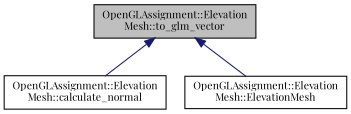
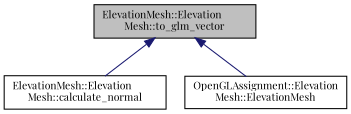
(175, 21) -> (175, 21)
(85, 92) -> (85, 92)
